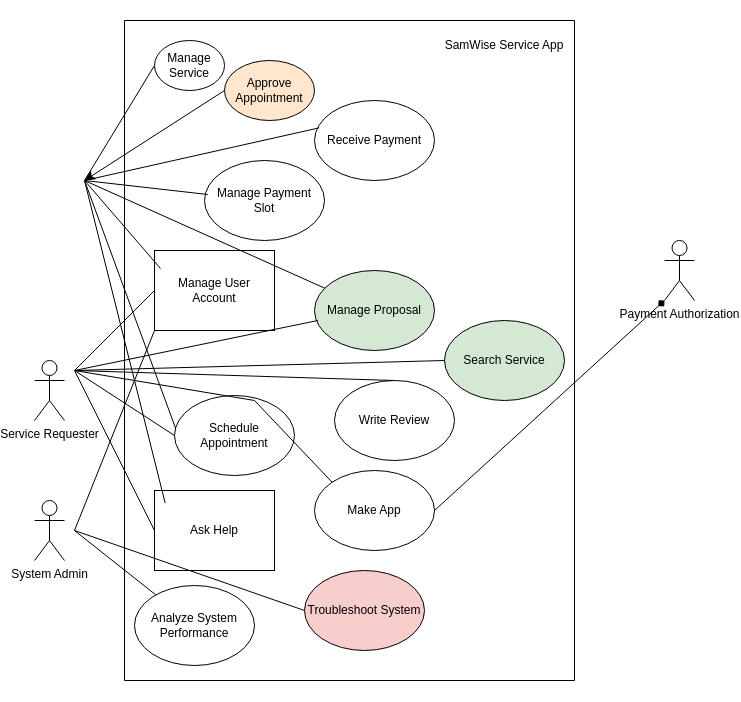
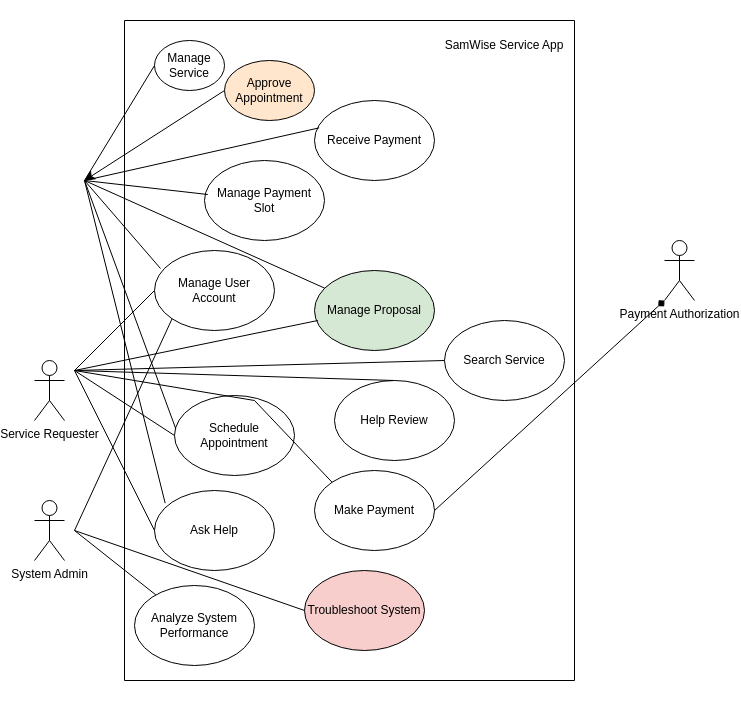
(215, 291) -> (215, 291)
(505, 361) -> (505, 361)
(395, 421) -> (395, 421)
(375, 511) -> (375, 511)
(215, 531) -> (215, 531)
